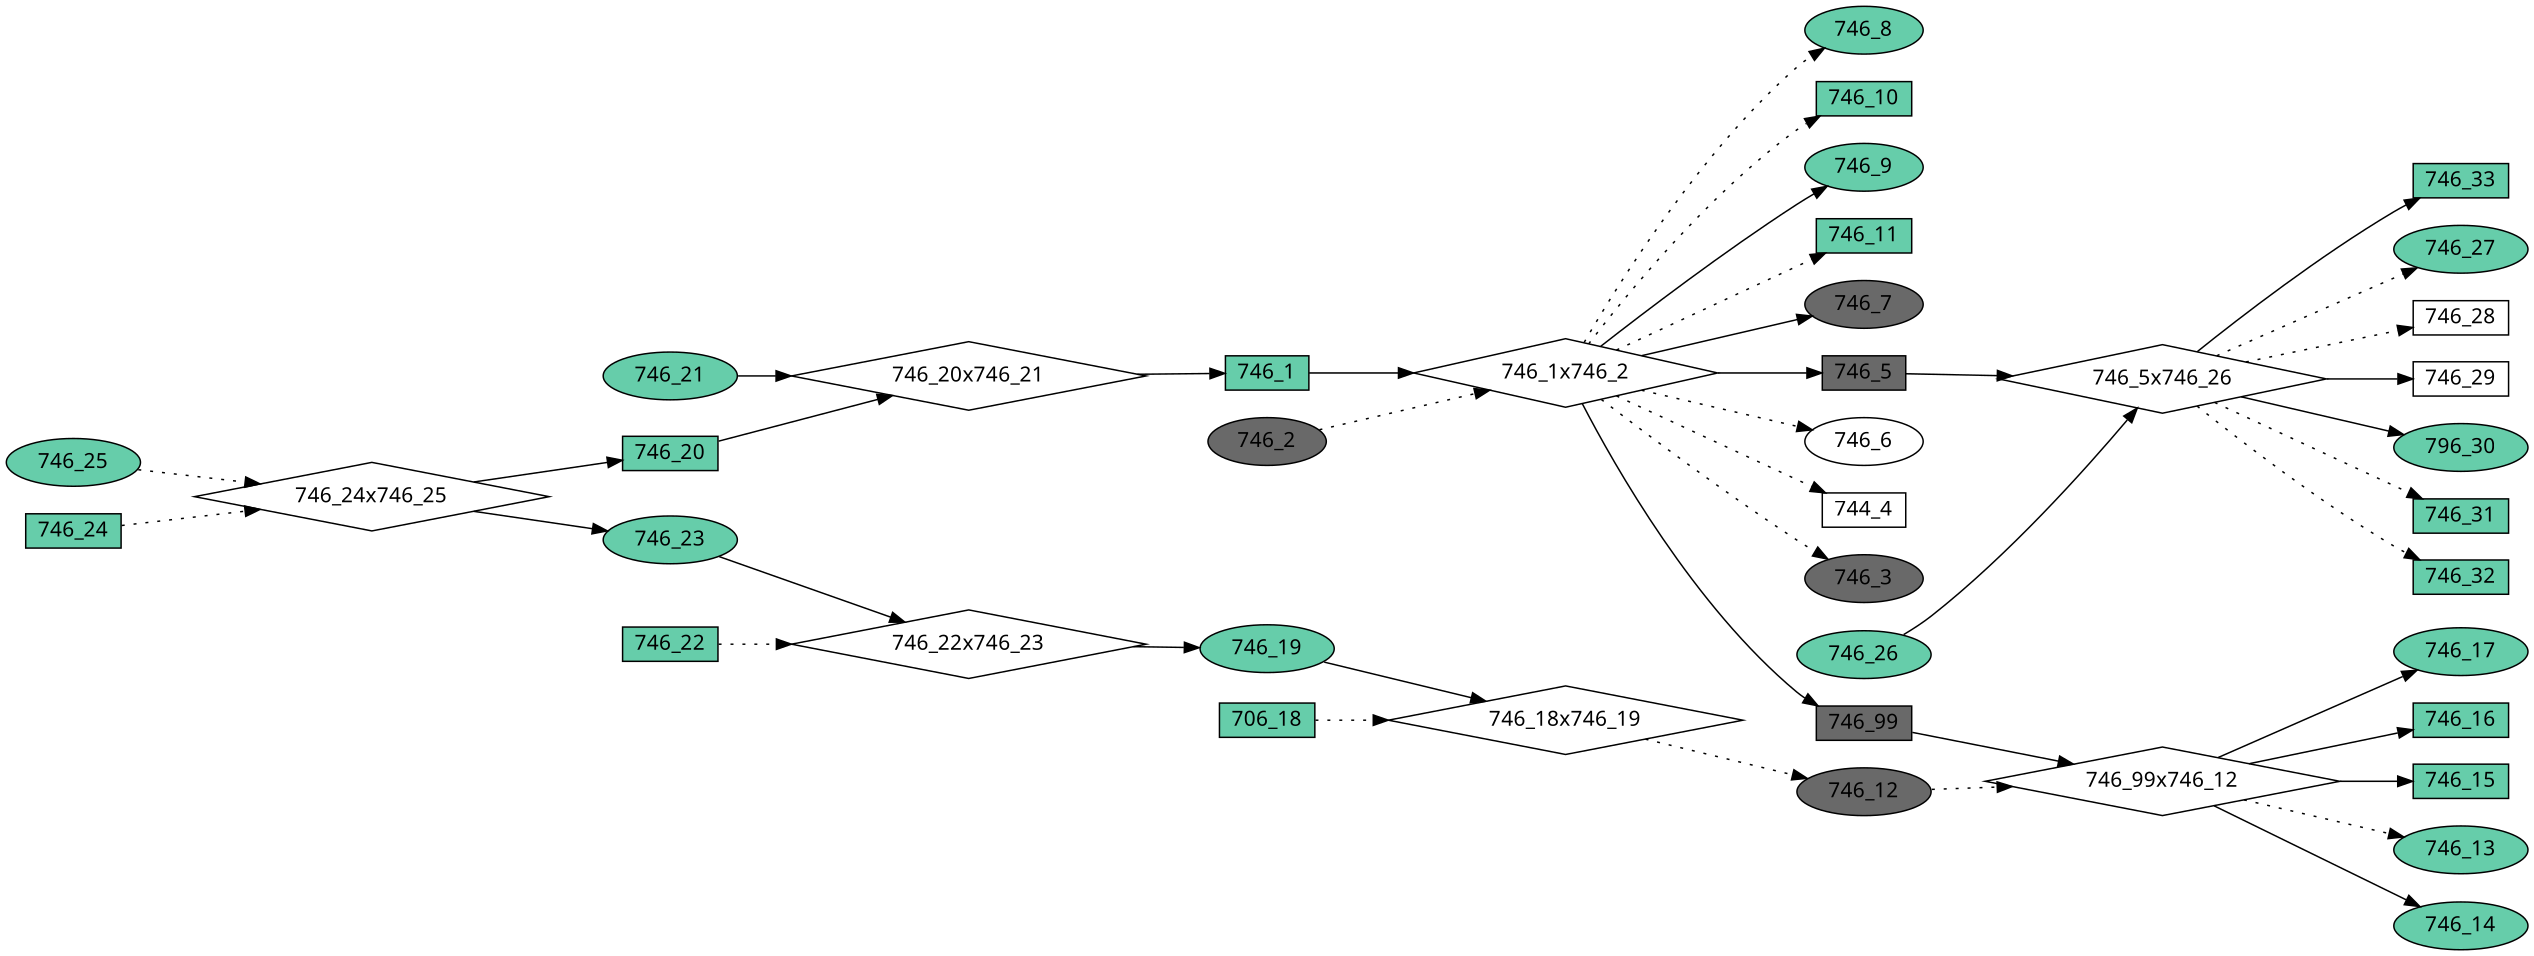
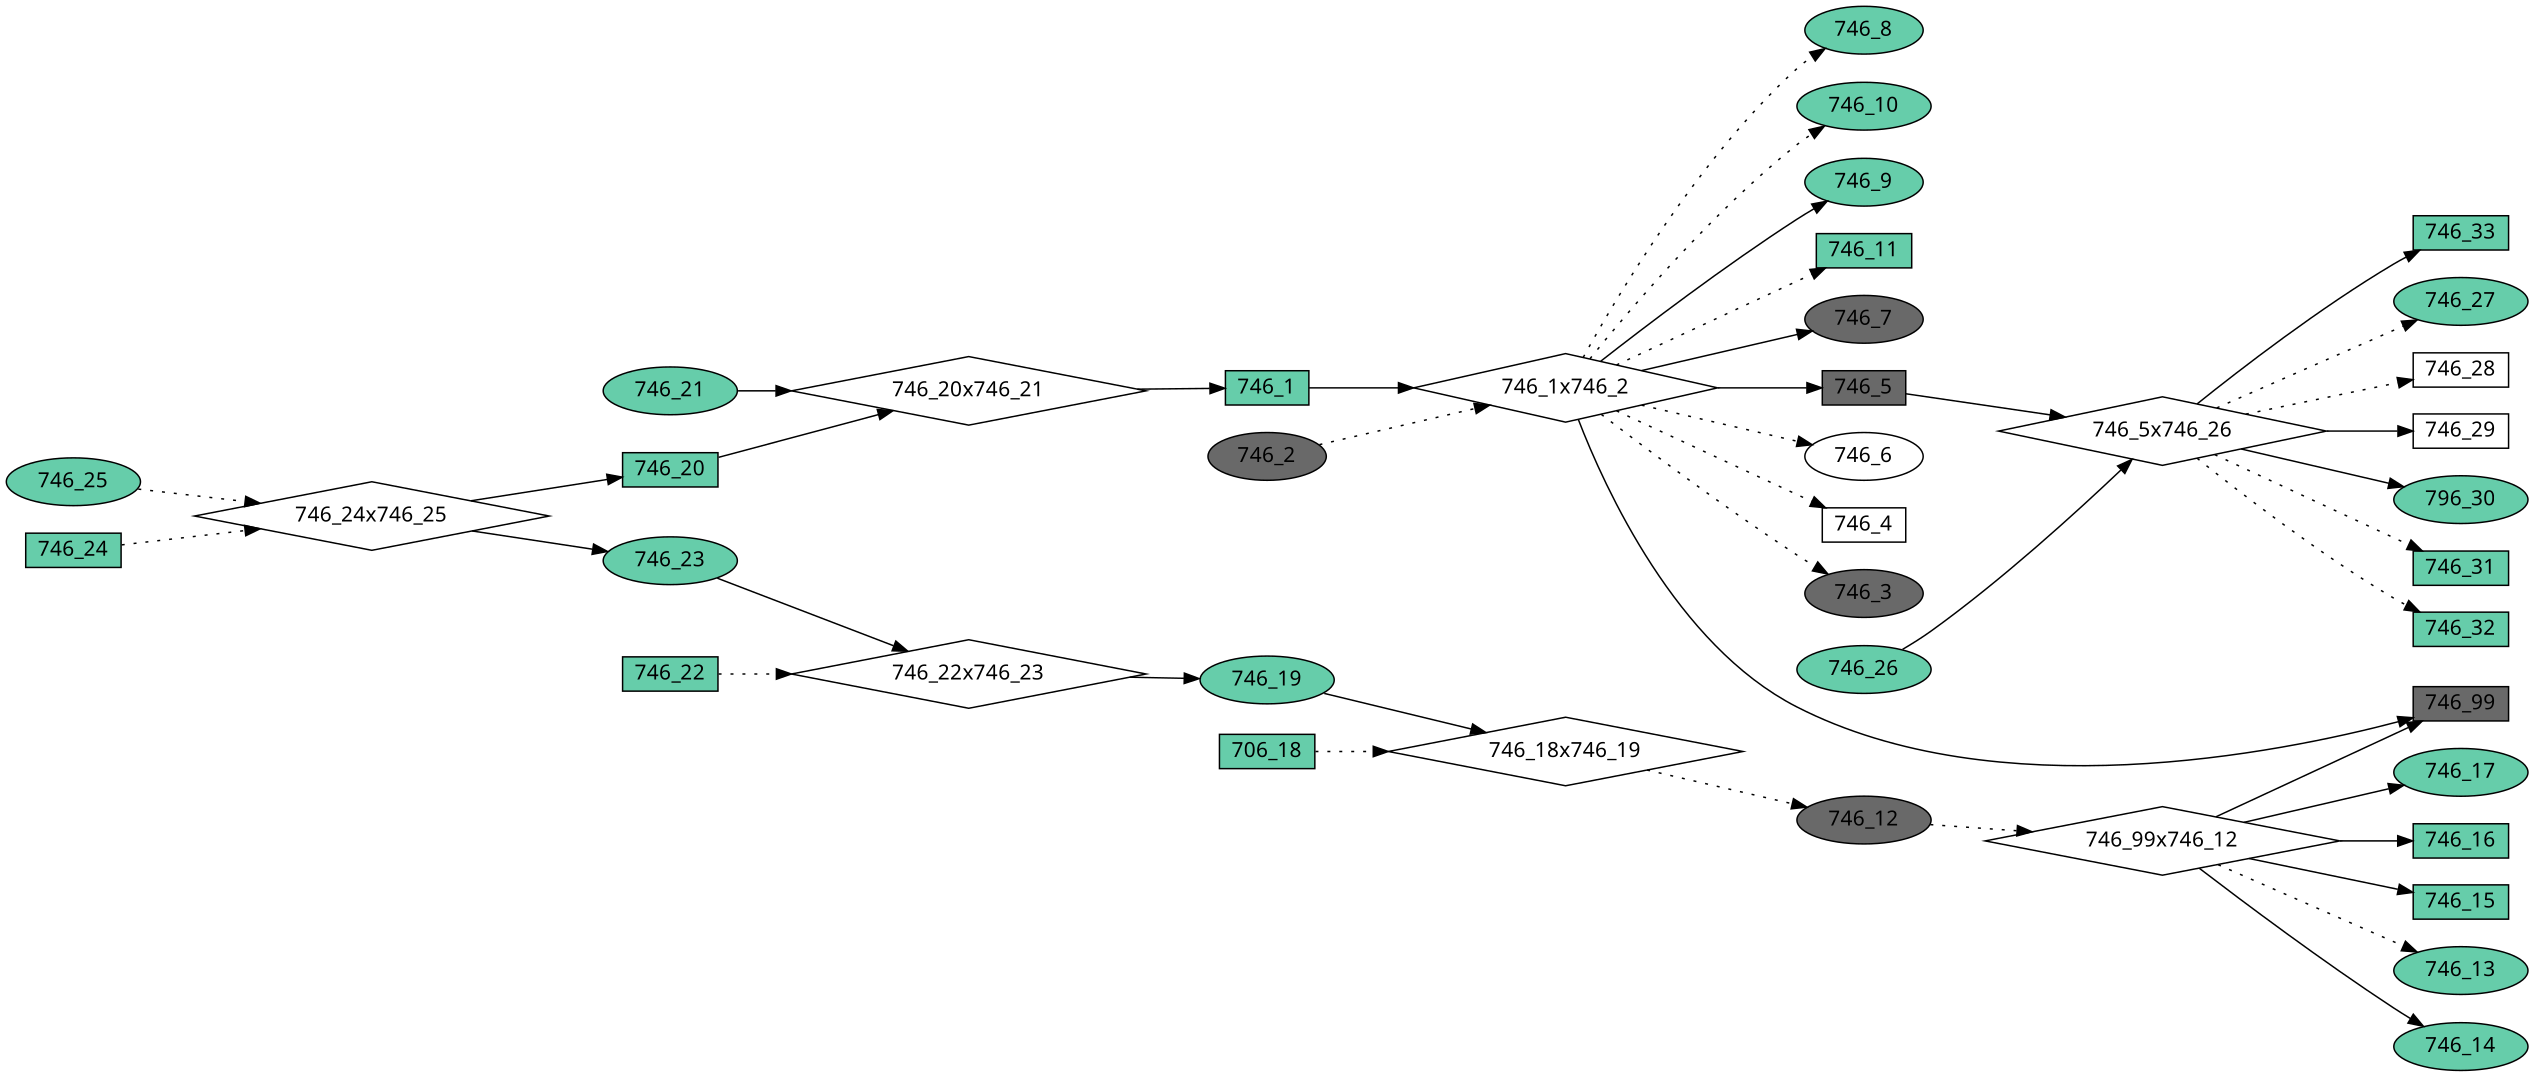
(1864, 99) -> (1864, 106)
(1864, 510) -> (1864, 525)
(1985, 747) -> (2312, 772)
